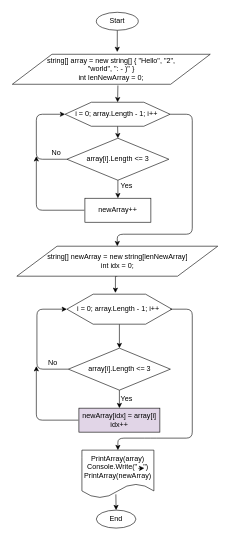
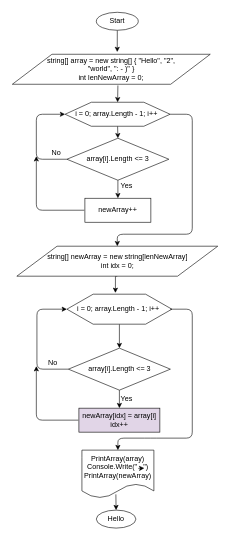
(116, 519) -> (116, 519)
